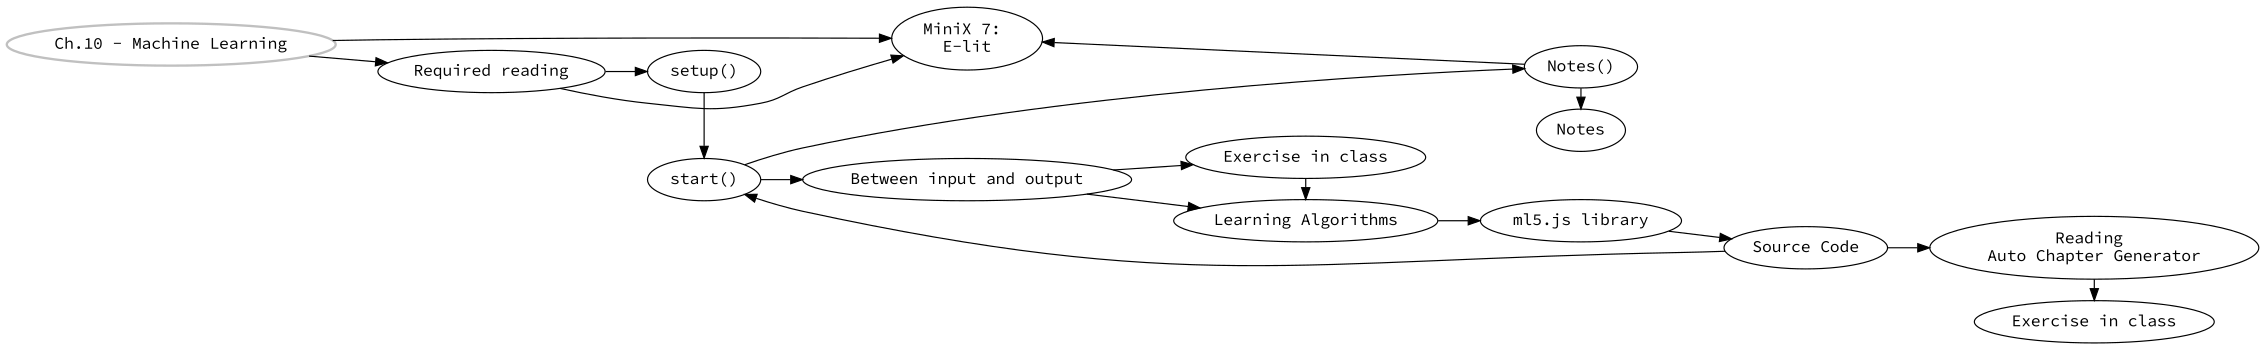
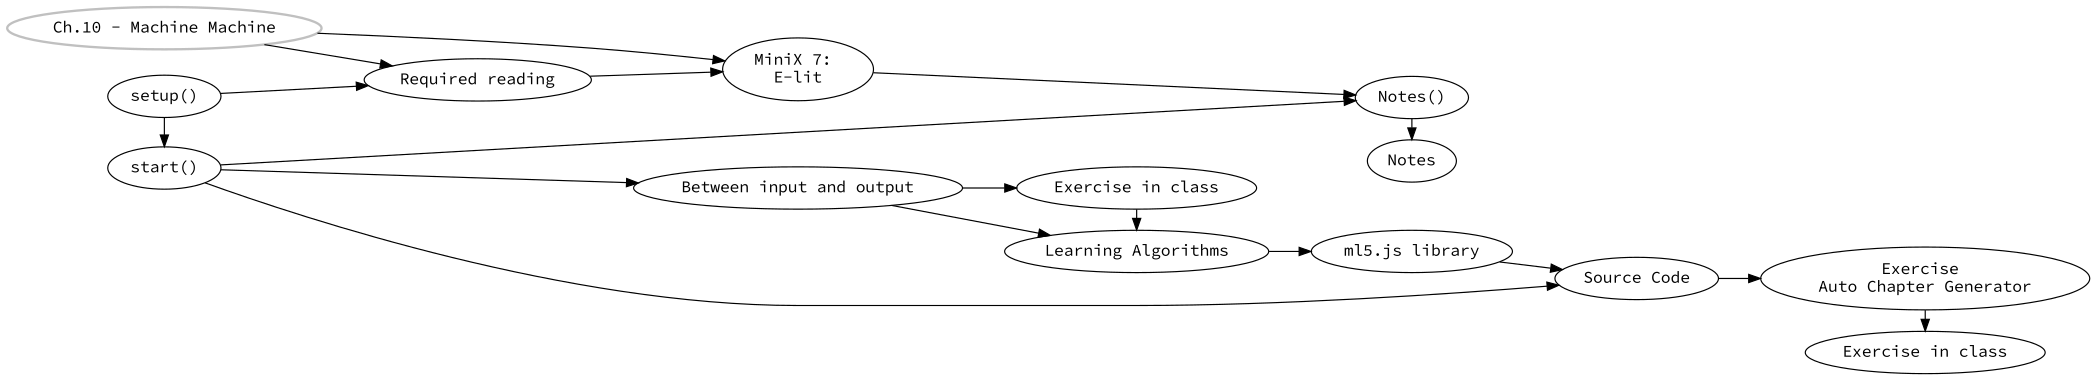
(171, 44) -> (164, 28)
(1290, 53) -> (1109, 84)
(620, 72) -> (288, 90)
(2094, 248) -> (1925, 278)
(1238, 266) -> (869, 305)
